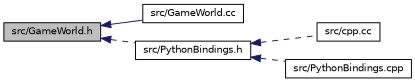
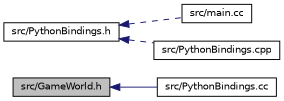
(193, 14) -> (217, 87)
(348, 32) -> (217, 14)
(123, 41) -> none
